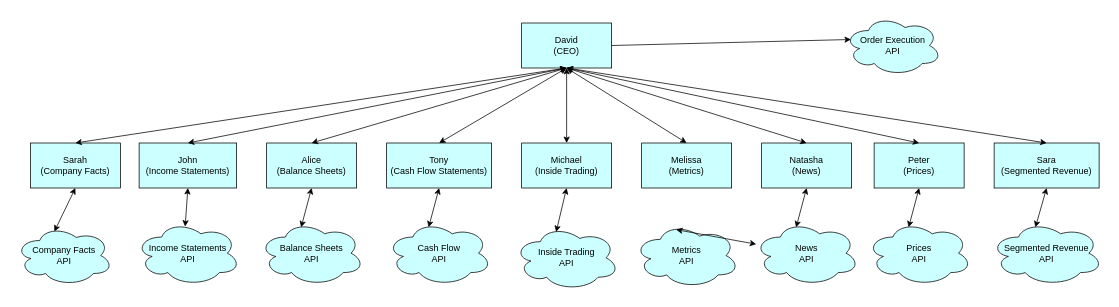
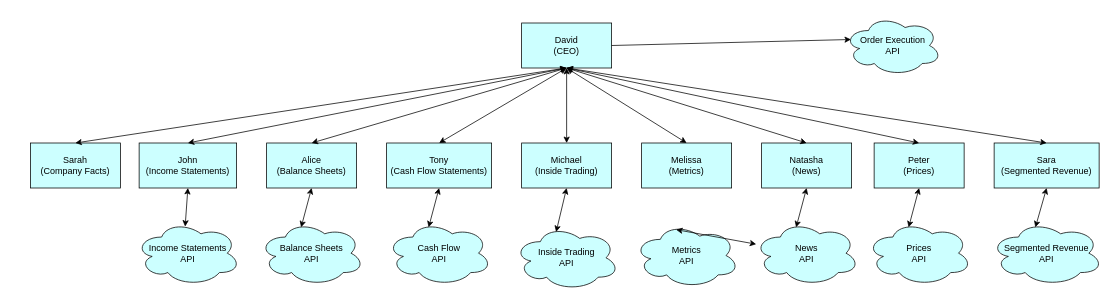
(65, 210) -> none
(64, 255) -> none
